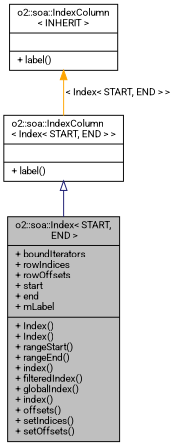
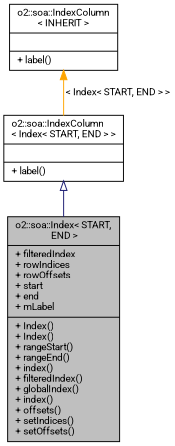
(51, 255) -> (46, 255)
